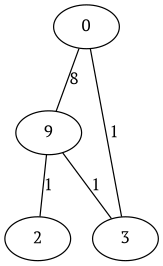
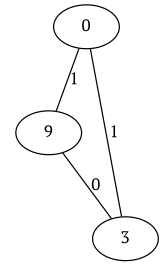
(74, 80) -> (74, 80)
(96, 186) -> (96, 186)
(38, 239) -> none
